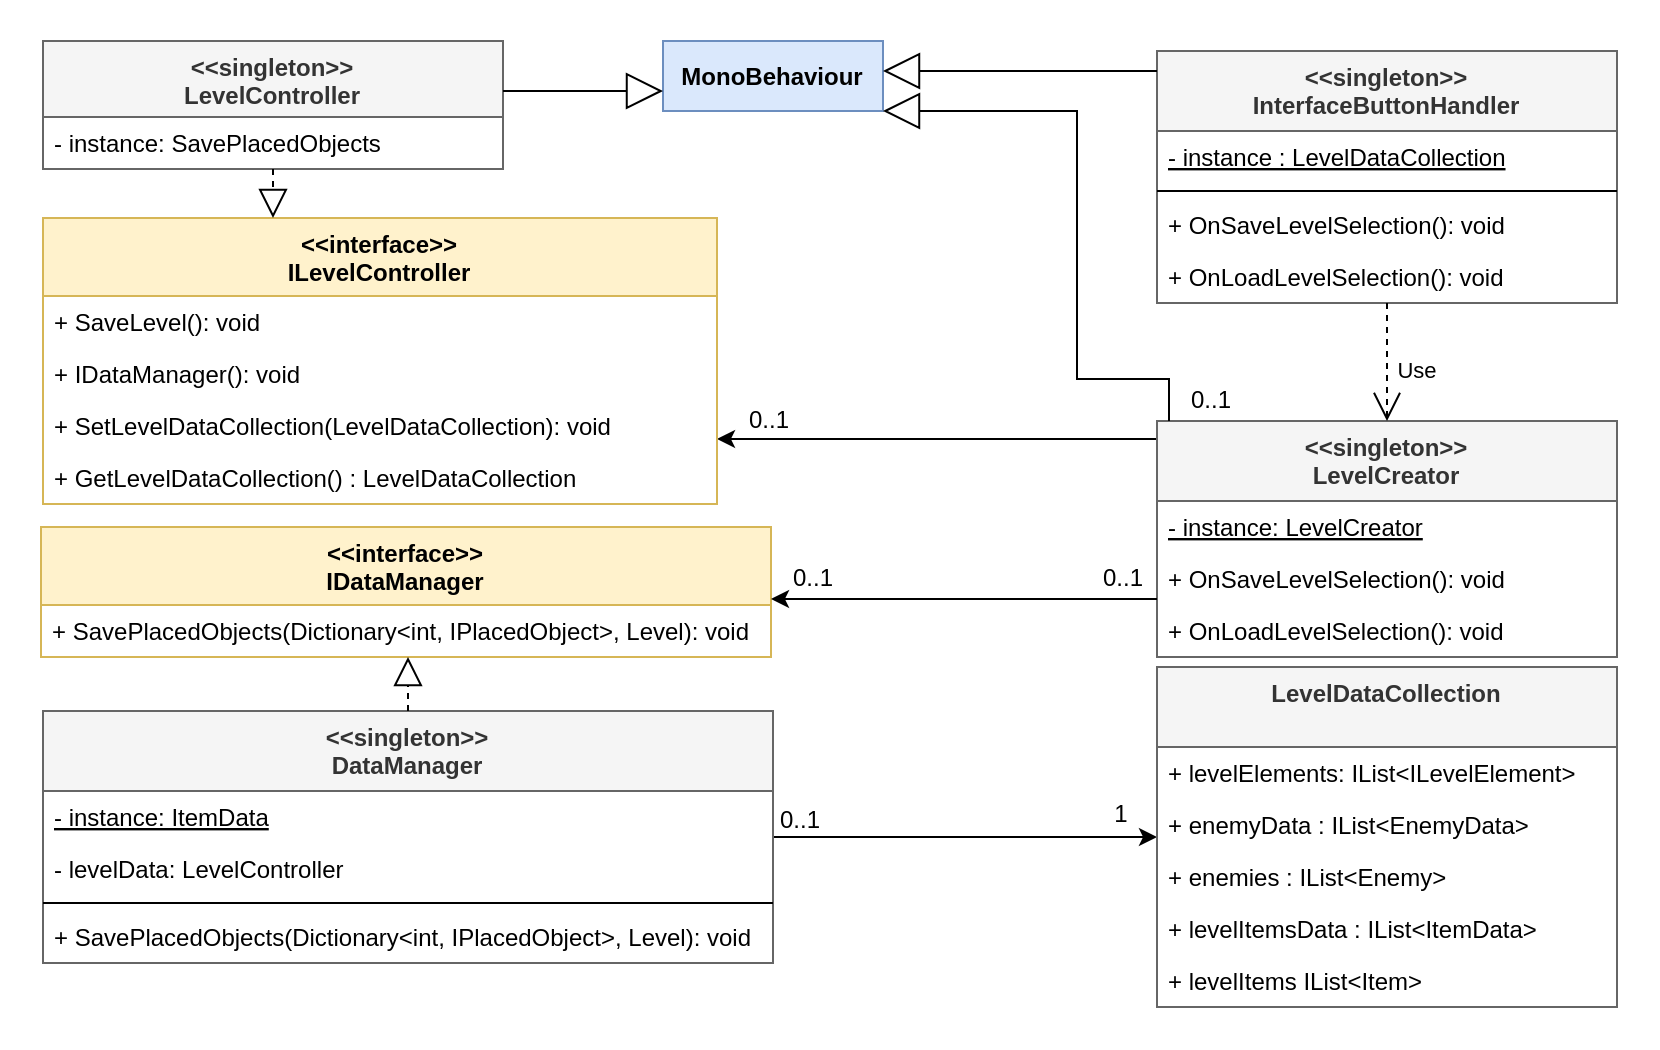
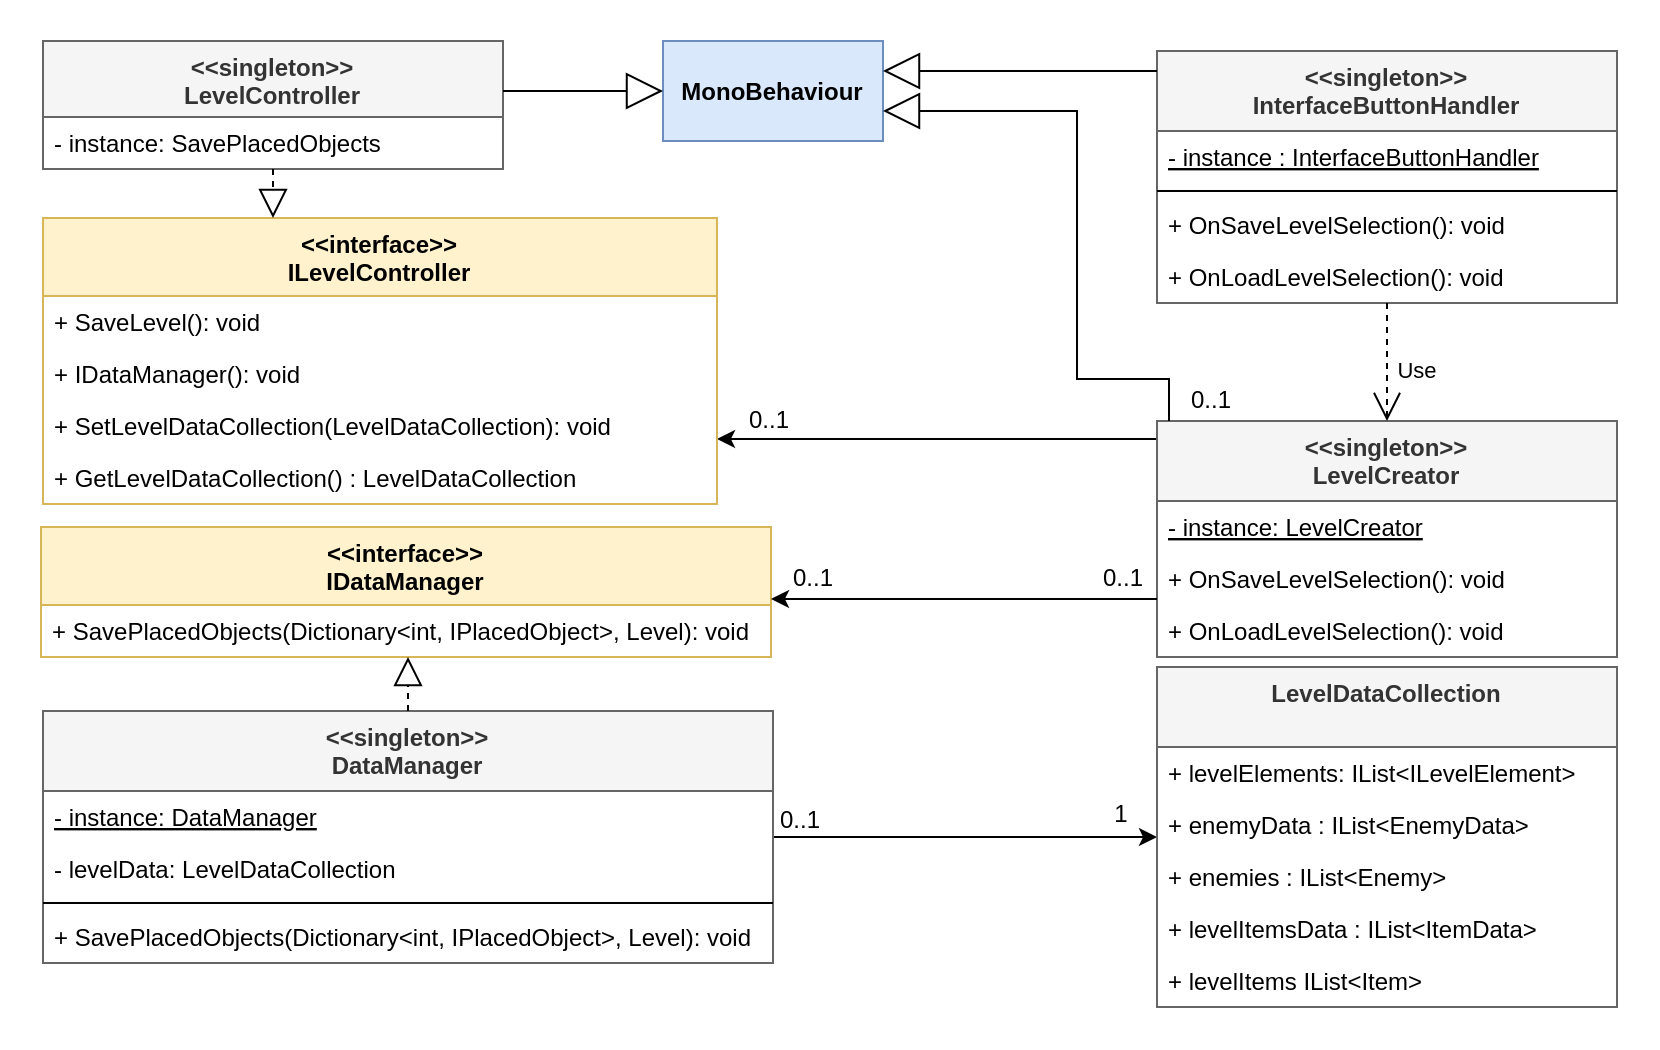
(773, 76) -> (773, 91)
(1355, 158) -> (1384, 158)
(176, 818) -> (196, 818)
(217, 870) -> (241, 870)
